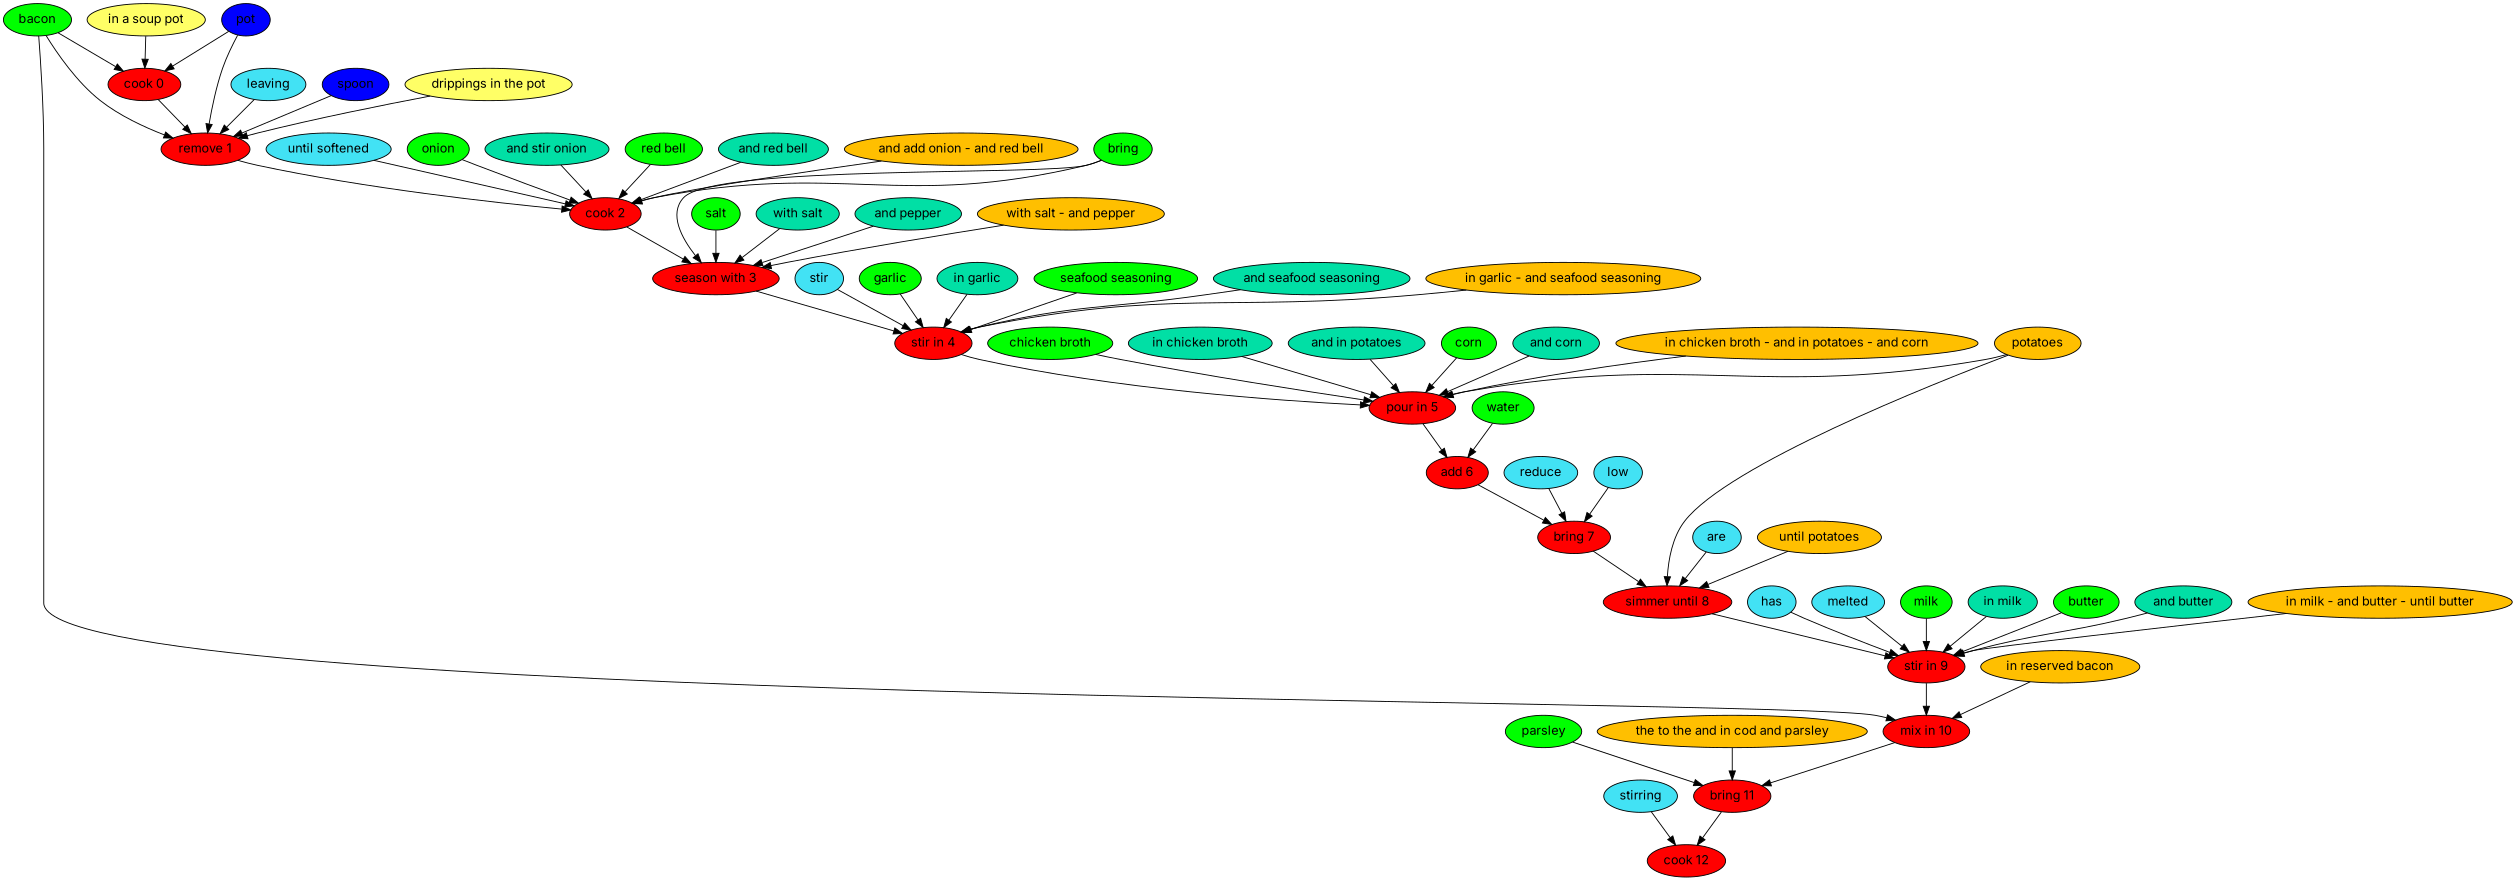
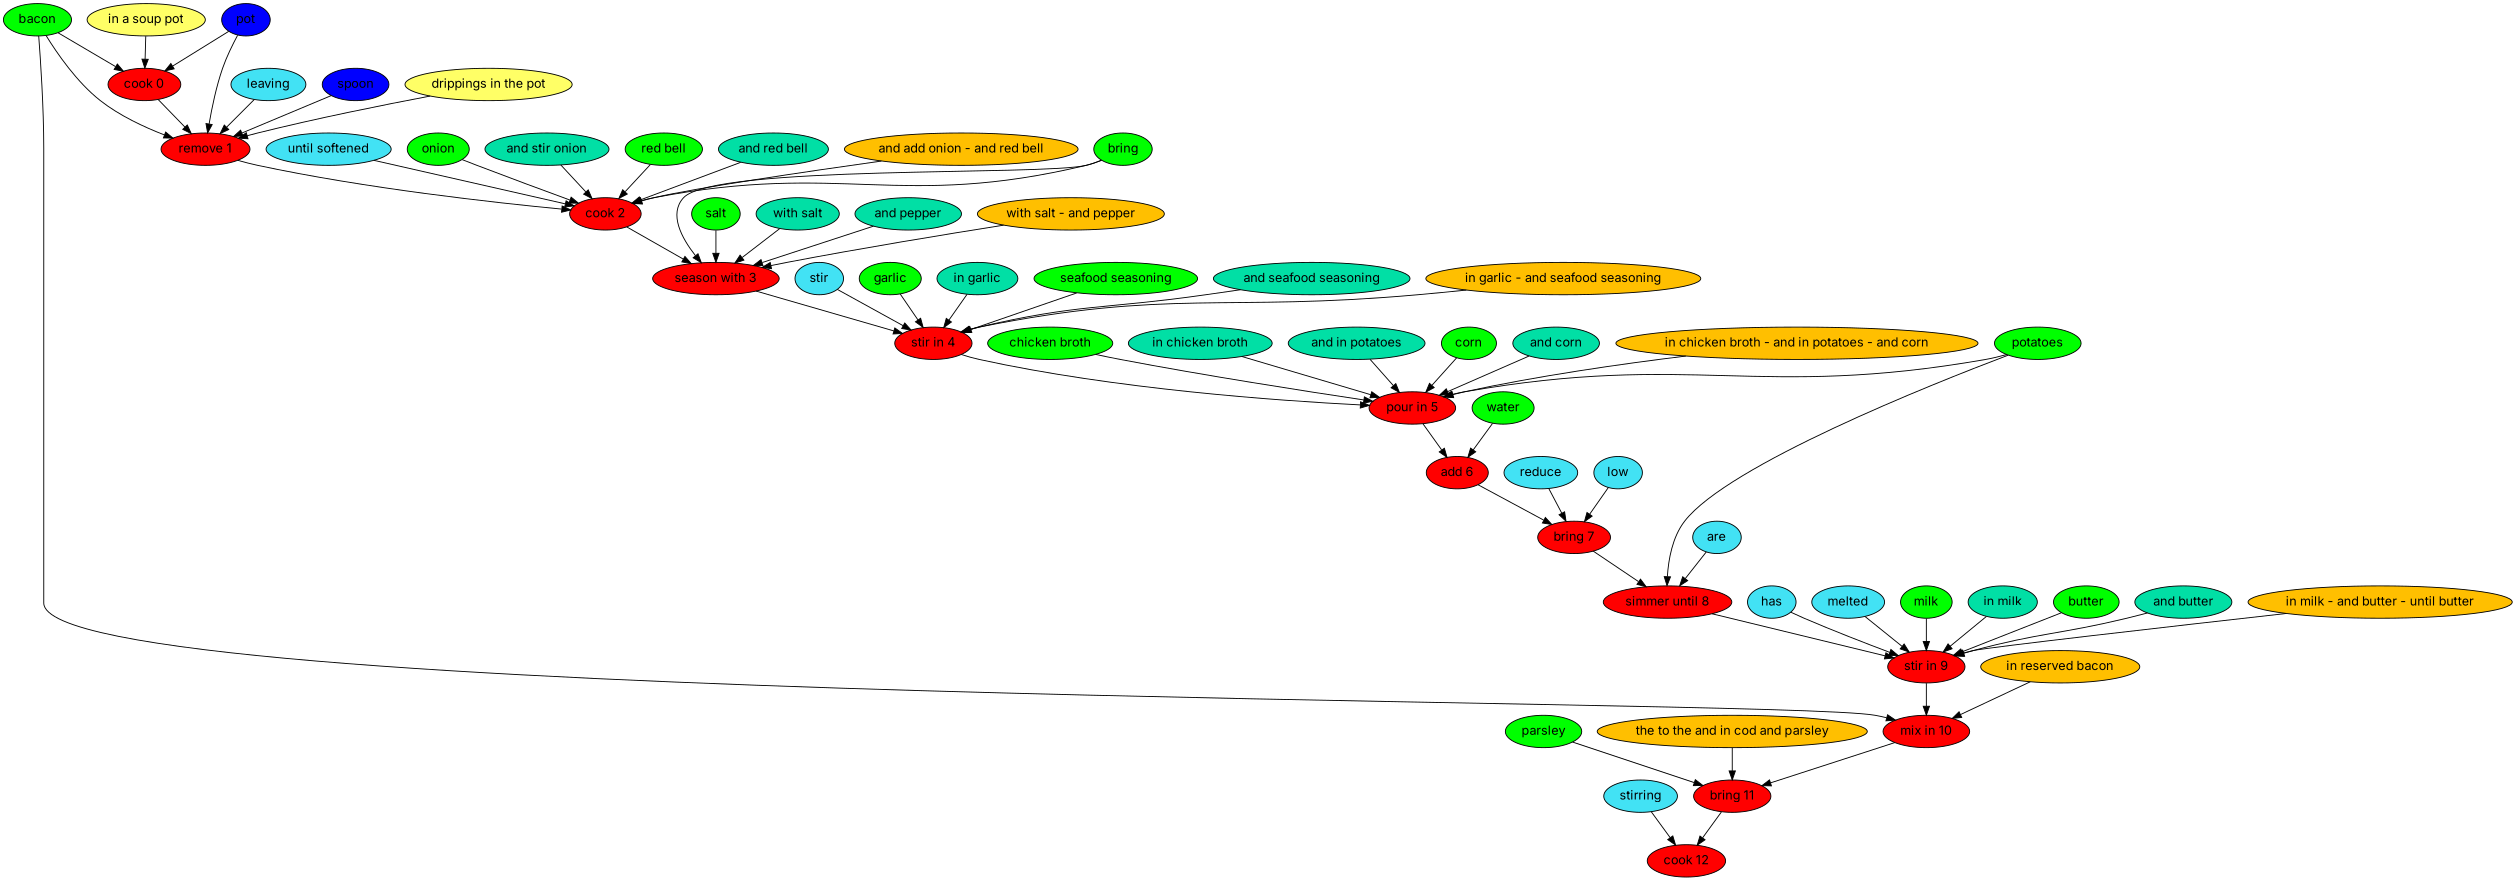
(2038, 343) -> (2038, 343)
(1819, 537) -> none
